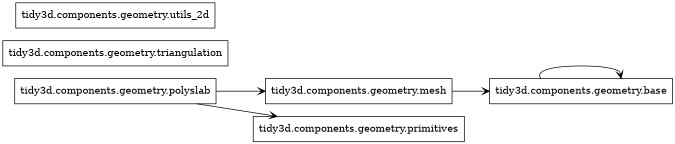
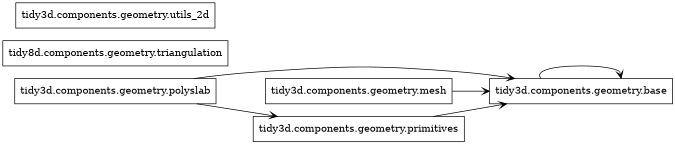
(115, 53) -> (115, 53)
(237, 91) -> (351, 67)
none -> (466, 111)
